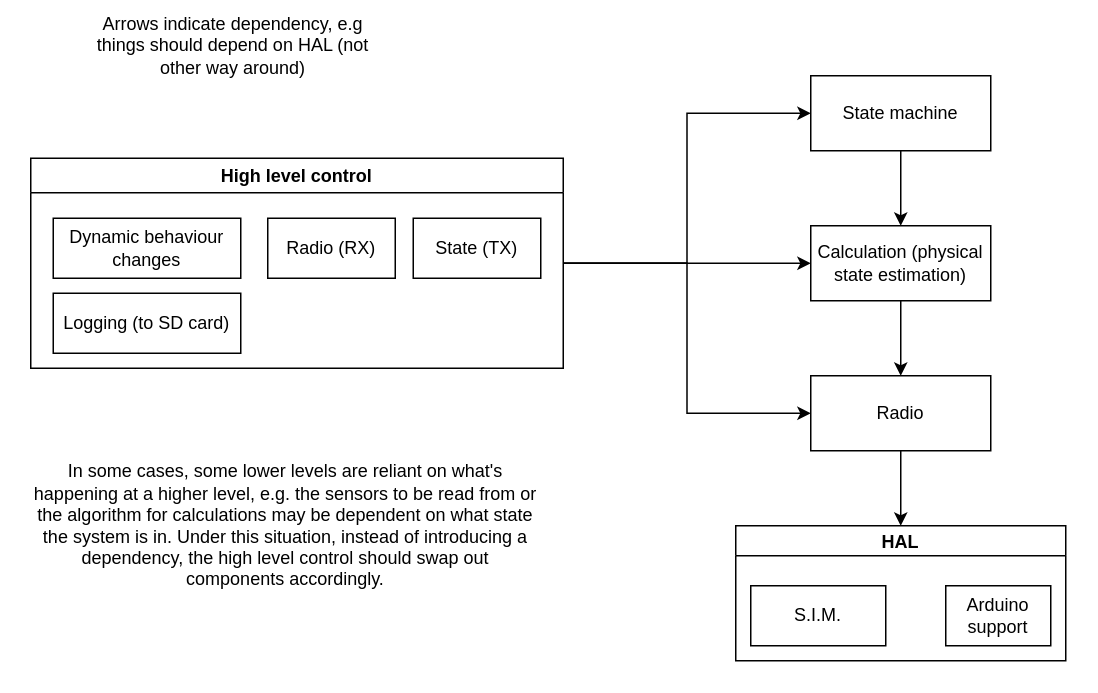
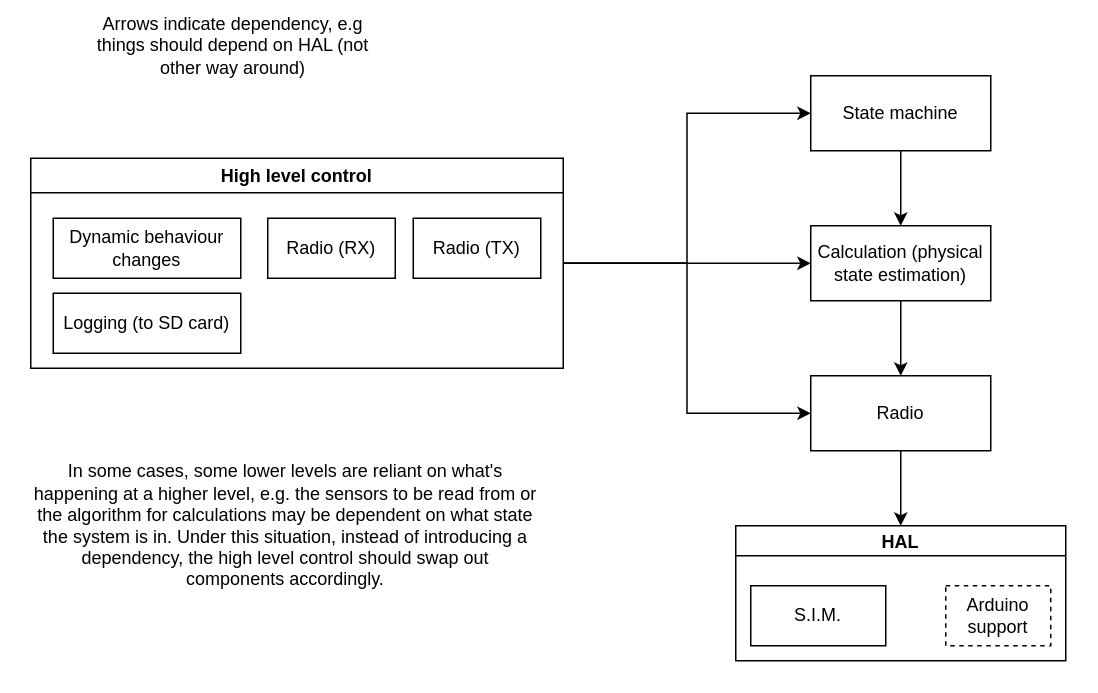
(477, 248) -> (477, 248)
(998, 616) -> (998, 616)
